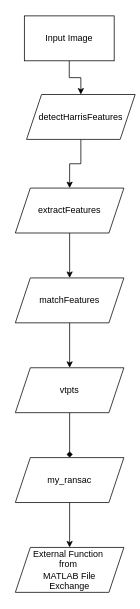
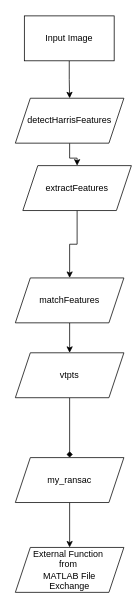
(81, 117) -> (70, 120)
(70, 210) -> (77, 188)
(70, 390) -> (70, 375)
